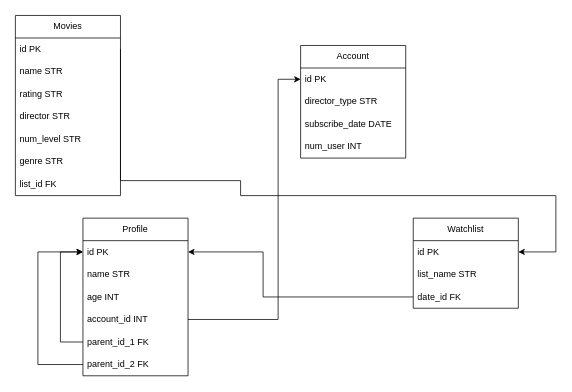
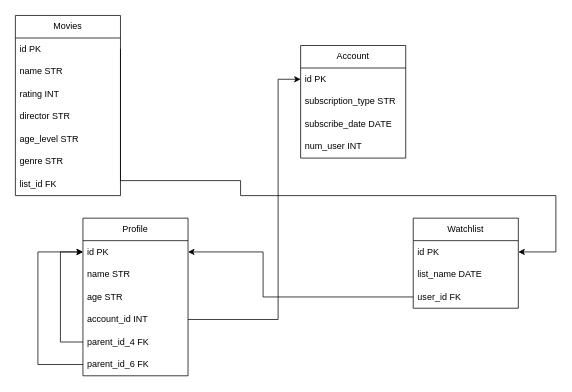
(43, 94) -> (43, 94)
(345, 102) -> (354, 102)
(49, 139) -> (49, 139)
(447, 274) -> (449, 274)
(104, 297) -> (104, 297)
(440, 297) -> (440, 297)
(120, 342) -> (120, 342)
(120, 364) -> (120, 364)
